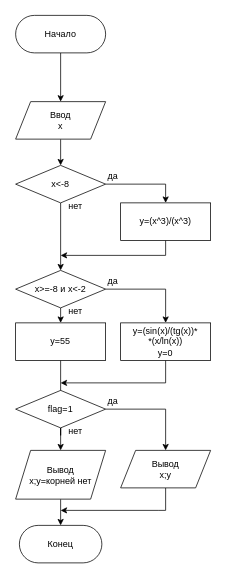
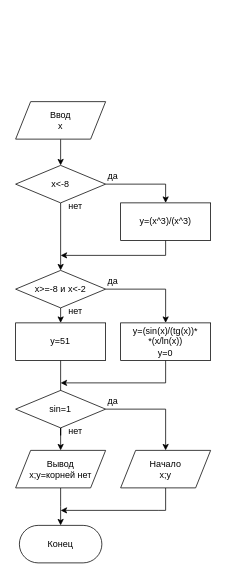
(60, 34) -> none
(60, 74) -> none
(60, 342) -> (60, 342)
(60, 409) -> (60, 409)
(165, 469) -> (165, 469)
(60, 475) -> (60, 469)
